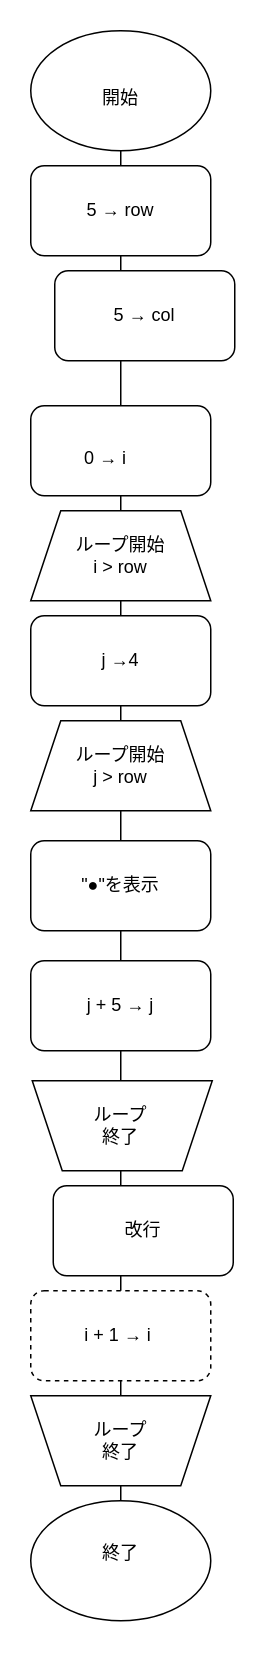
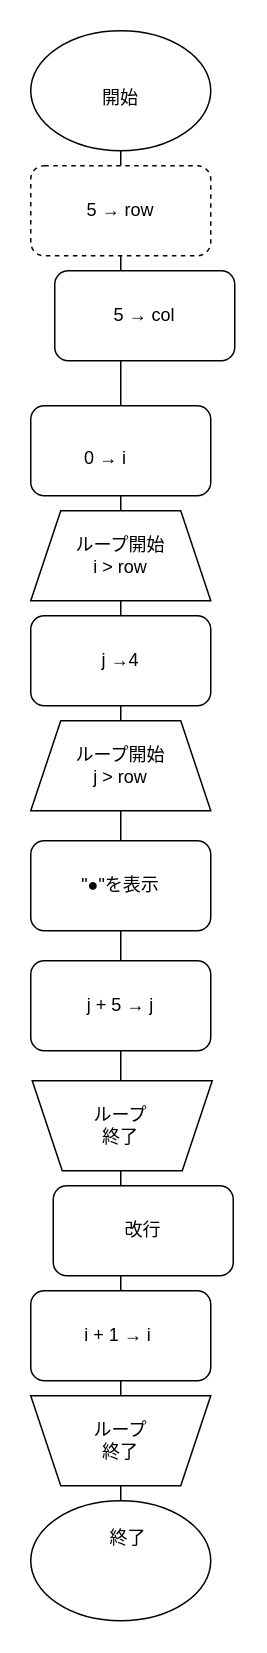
(121, 211) -> (121, 211)
(121, 1336) -> (121, 1336)
(121, 1553) -> (128, 1538)
